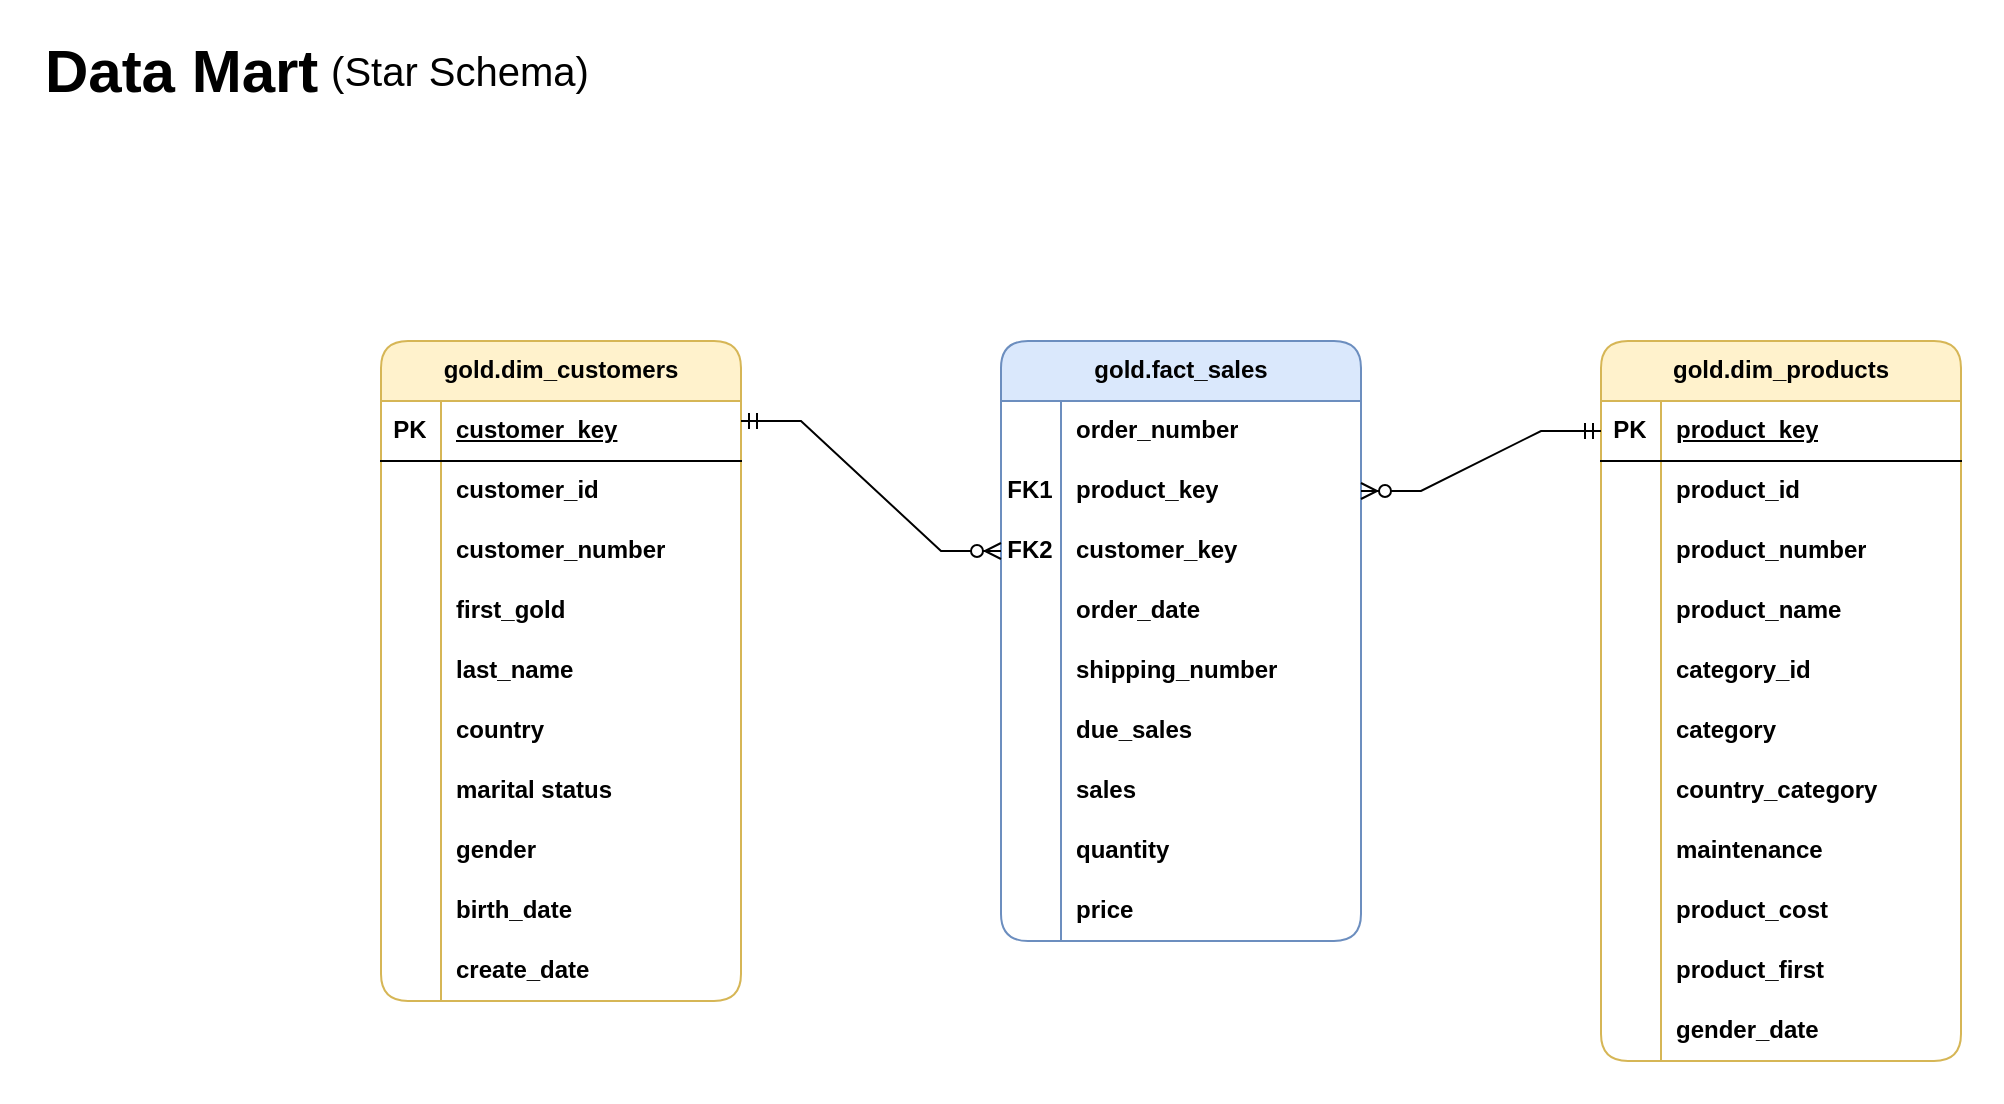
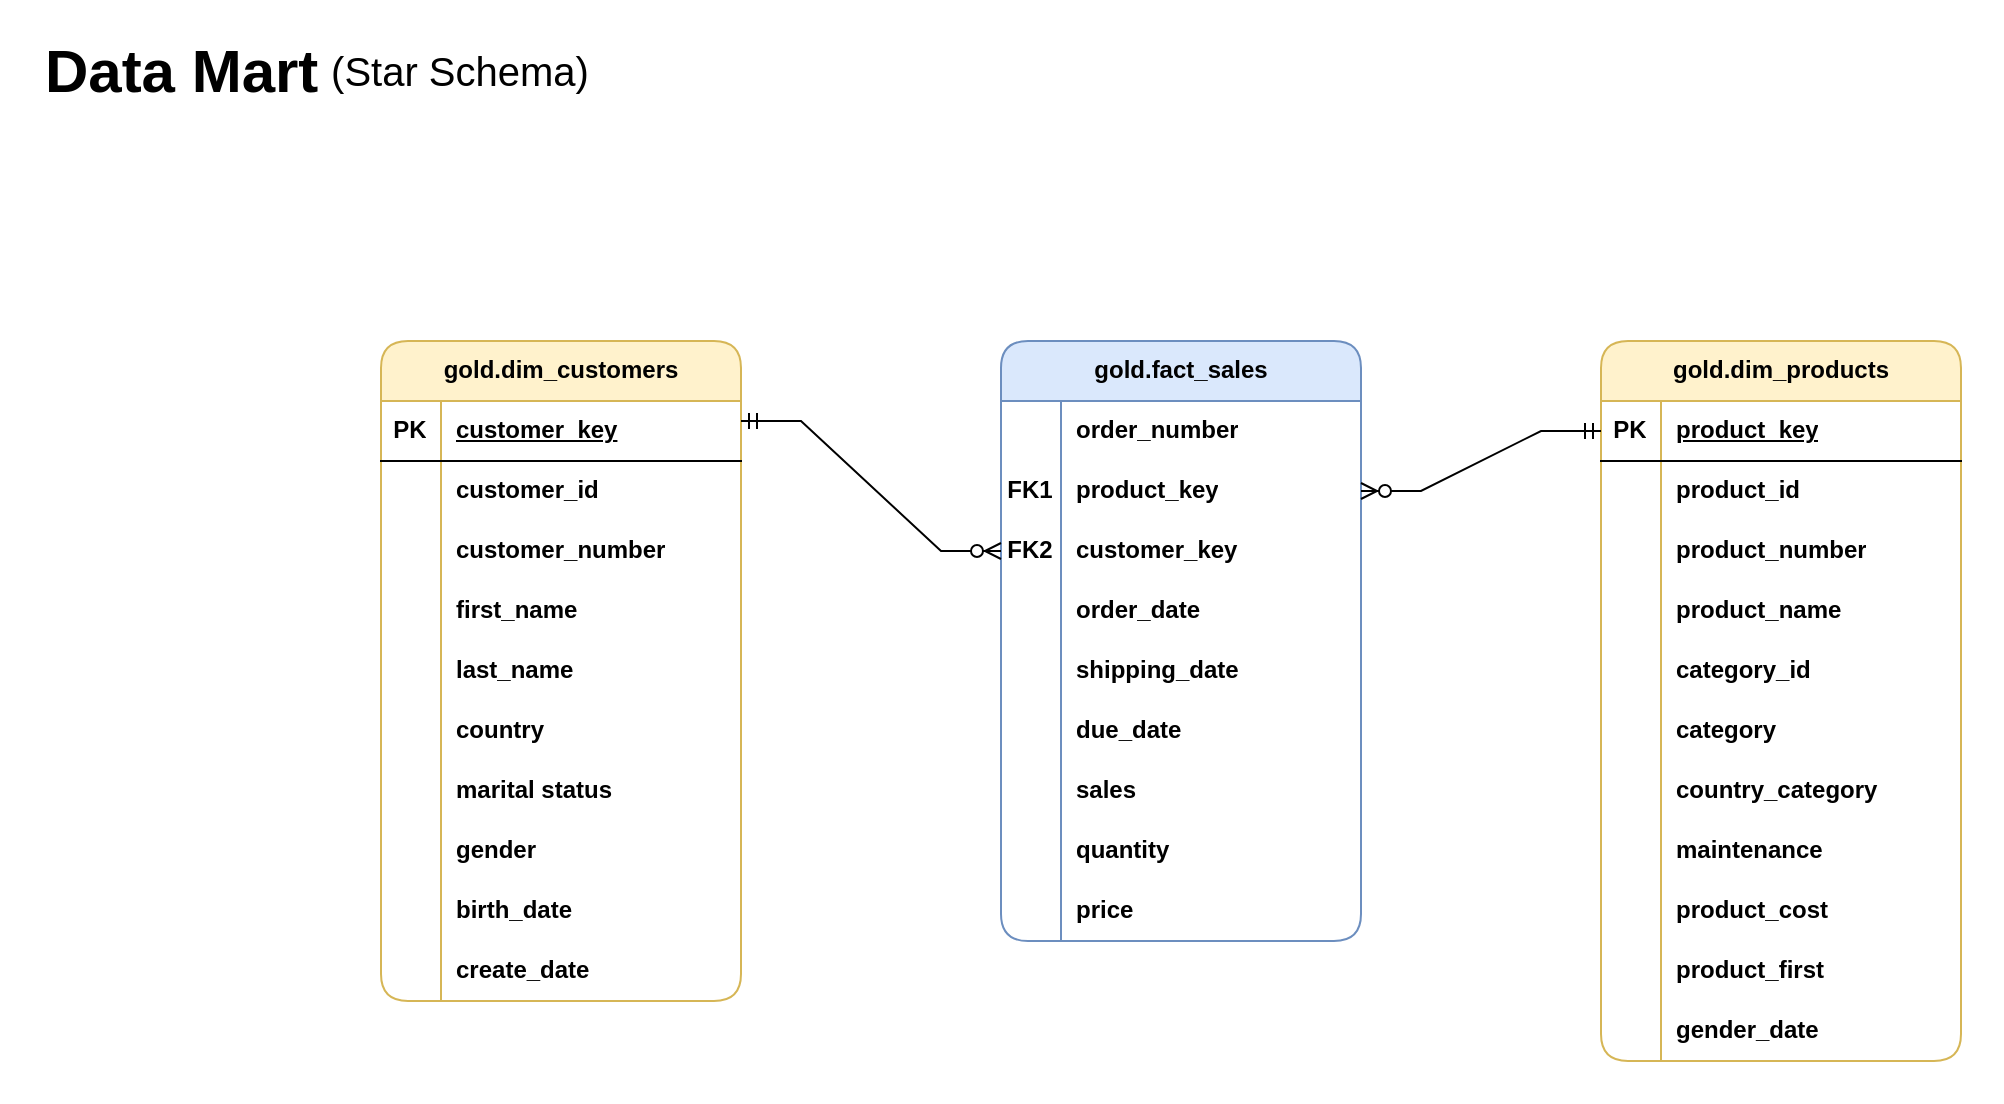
(518, 611) -> (521, 611)
(1172, 671) -> (1158, 671)
(1134, 731) -> (1131, 731)
